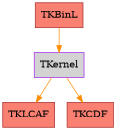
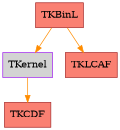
(46, 87) -> (73, 37)
